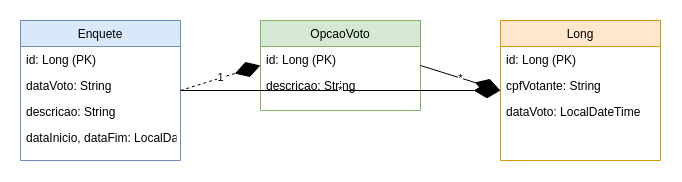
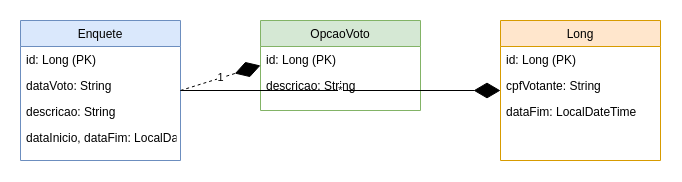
(449, 74) -> none
(577, 112) -> (572, 112)
